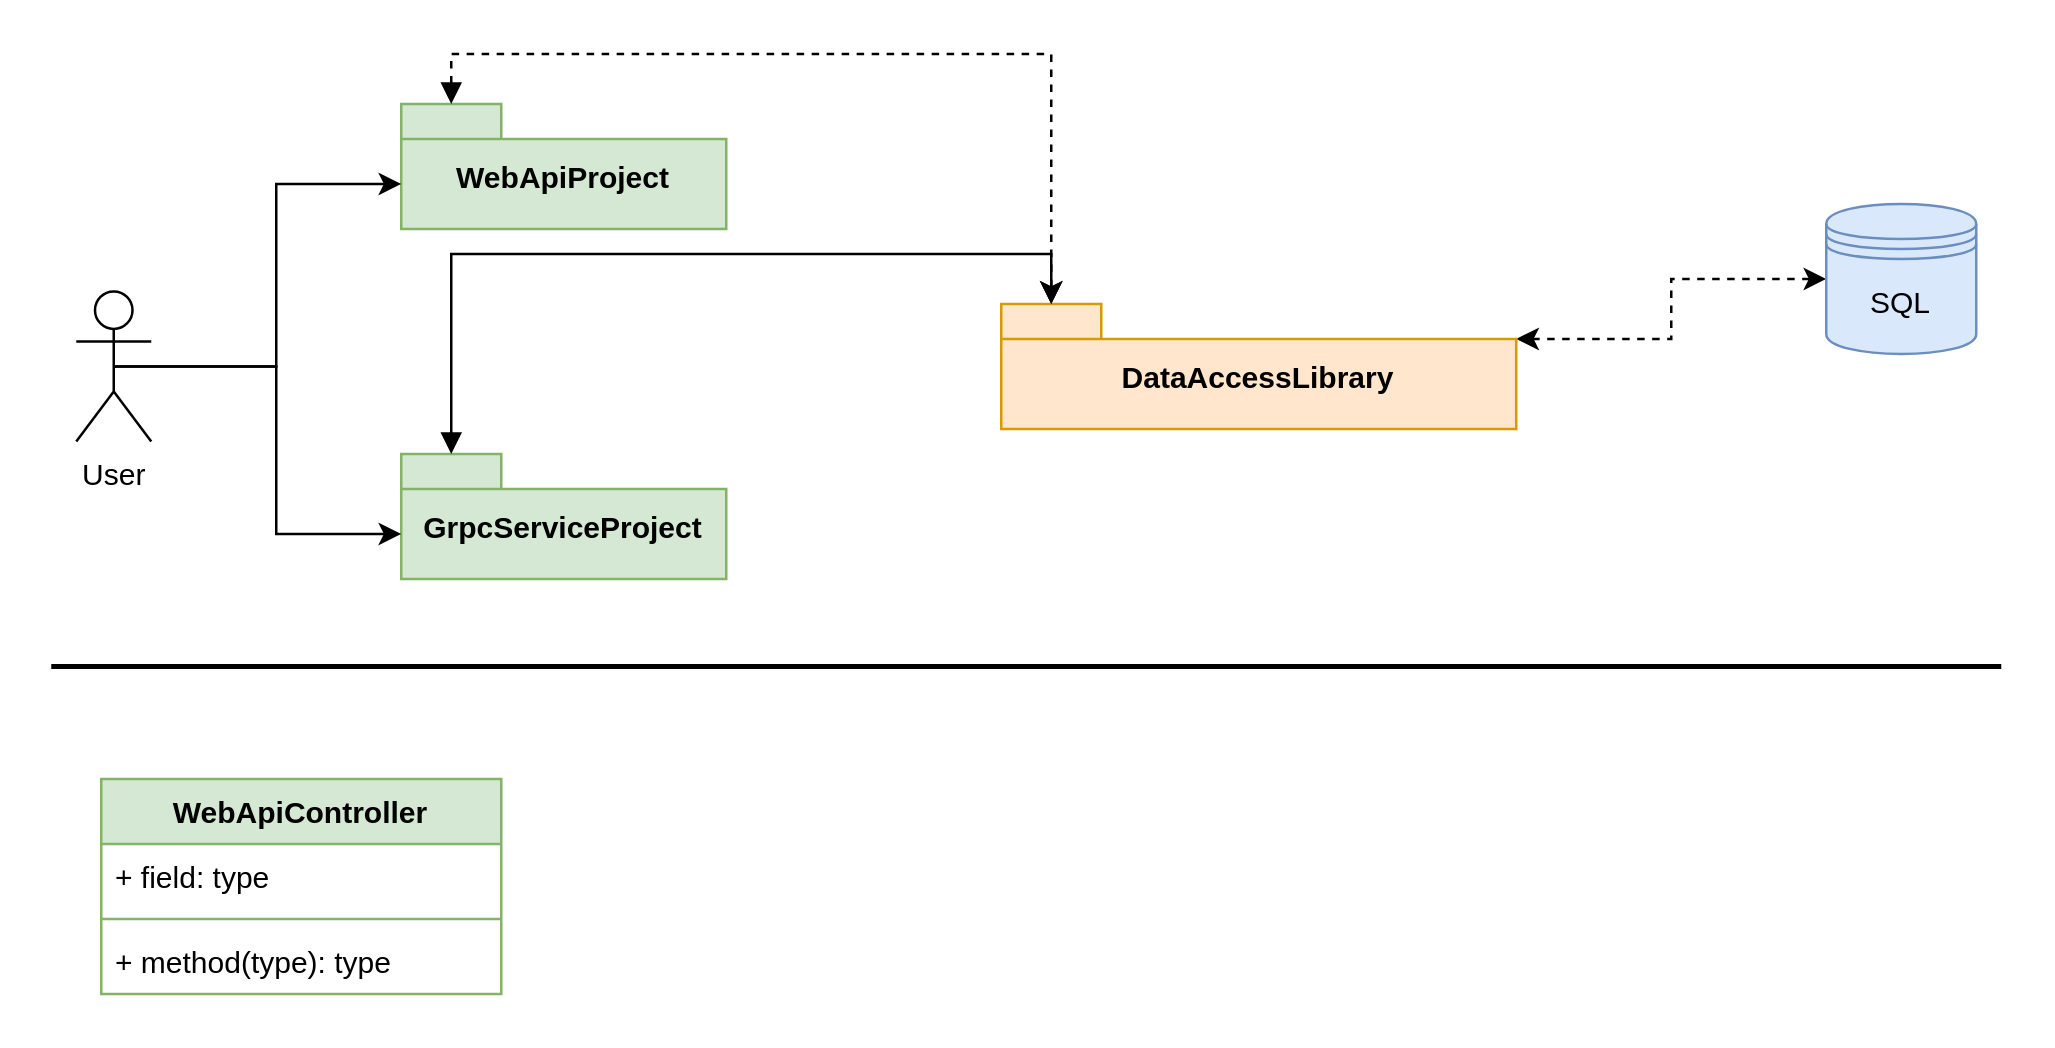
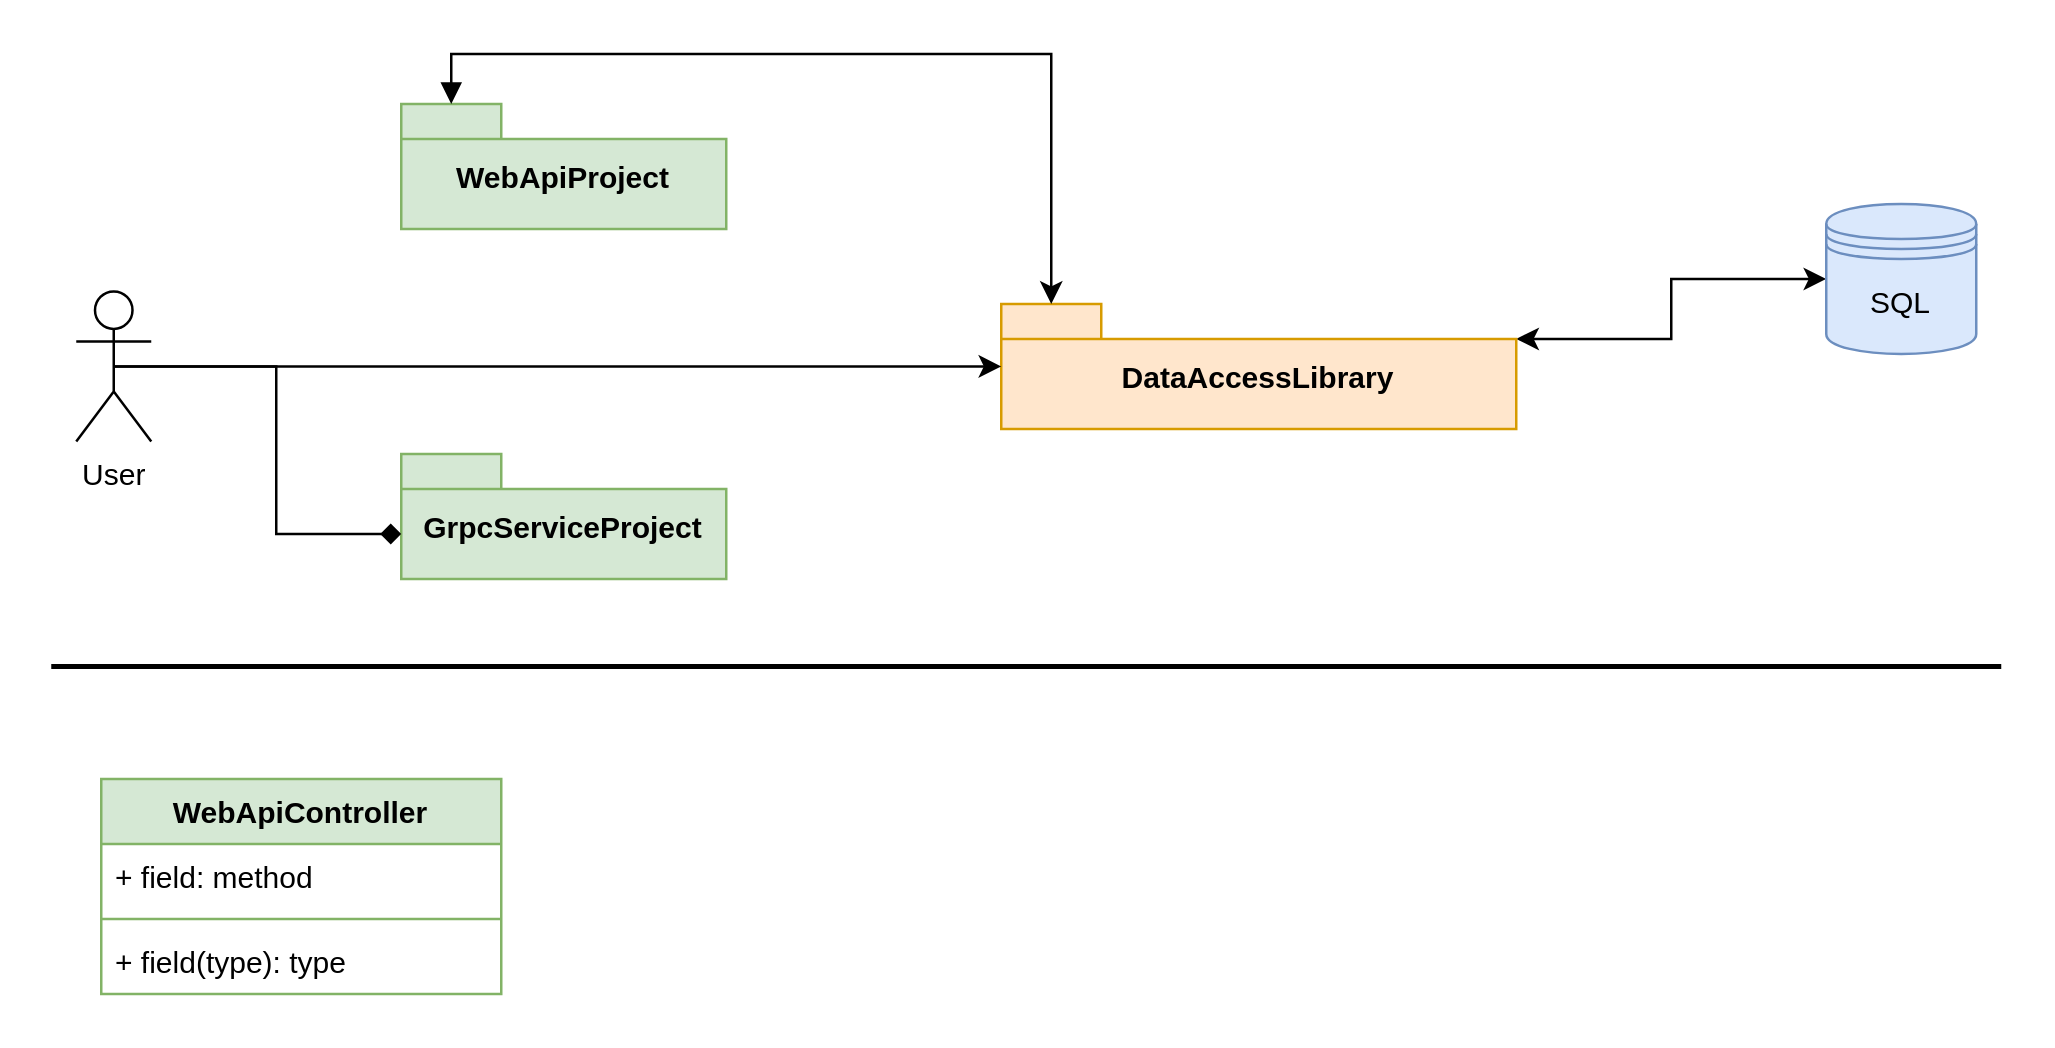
(836, 54) -> (836, 54)
(276, 219) -> (720, 366)
(695, 254) -> none
(1671, 311) -> (1671, 311)
(382, 534) -> (381, 534)
(206, 879) -> (223, 879)
(273, 964) -> (256, 964)
